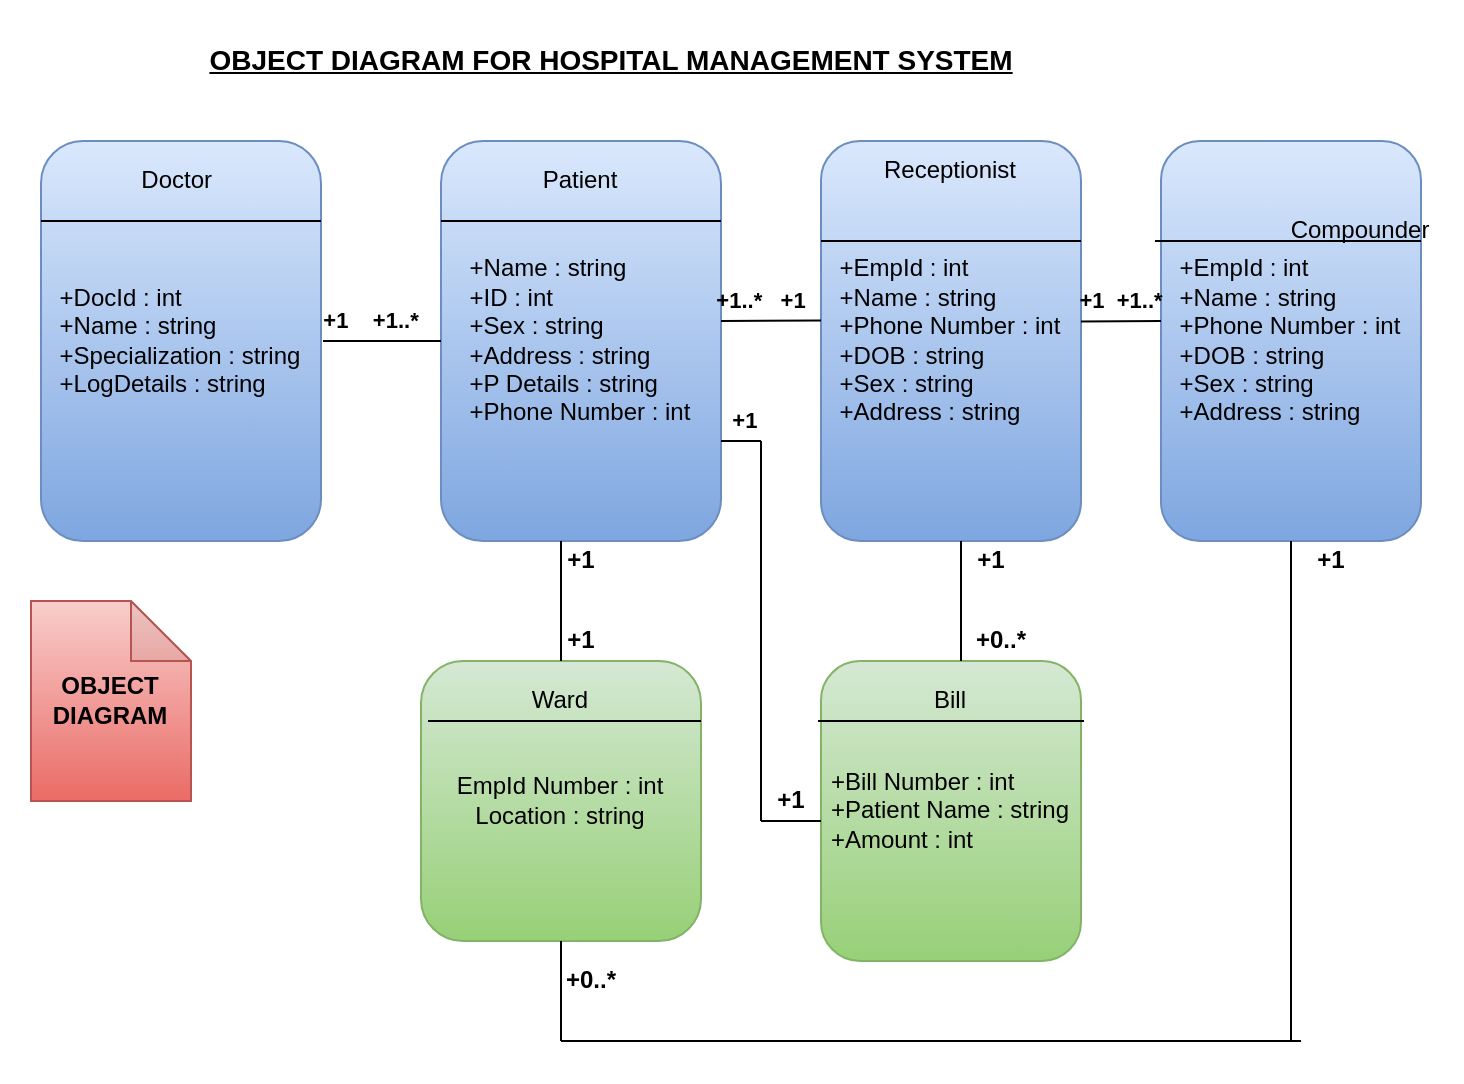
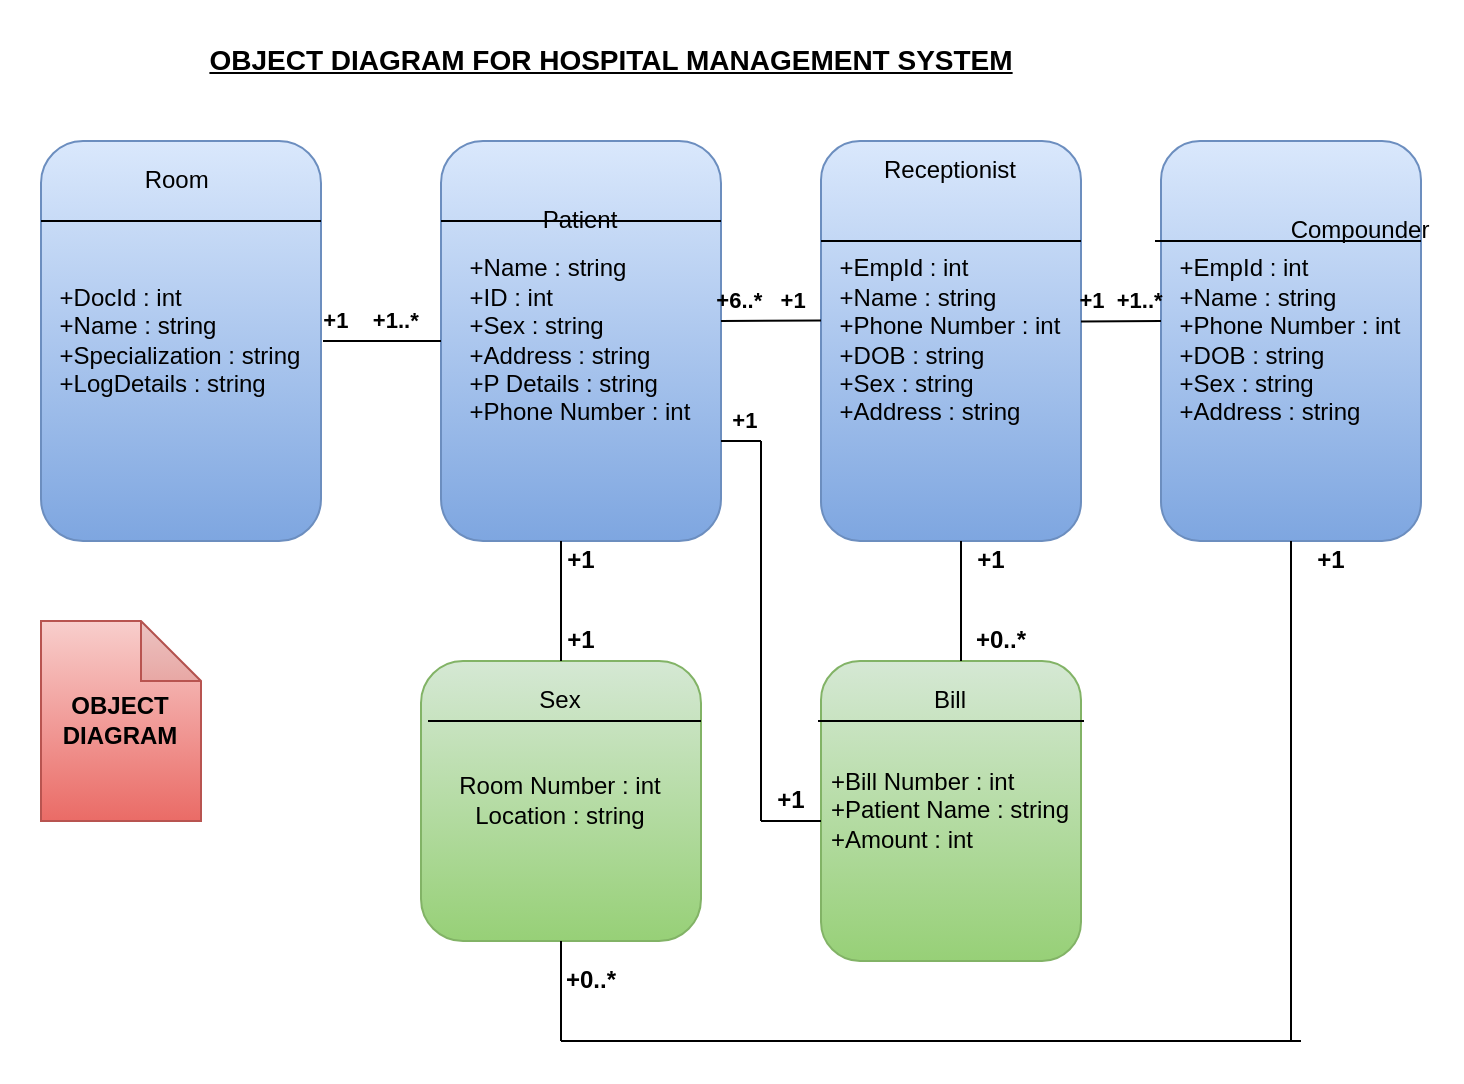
(181, 181) -> (181, 181)
(581, 181) -> (581, 221)
(762, 301) -> (762, 301)
(111, 701) -> (121, 721)
(561, 701) -> (561, 701)
(561, 801) -> (561, 801)
